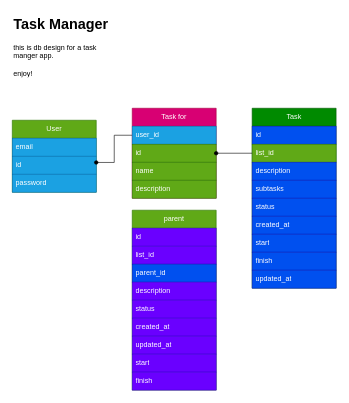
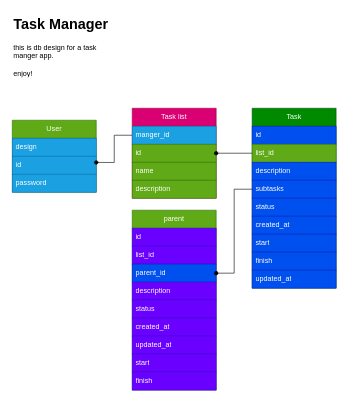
(174, 117) -> (174, 117)
(149, 135) -> (153, 135)
(24, 147) -> (27, 147)
none -> (234, 189)
